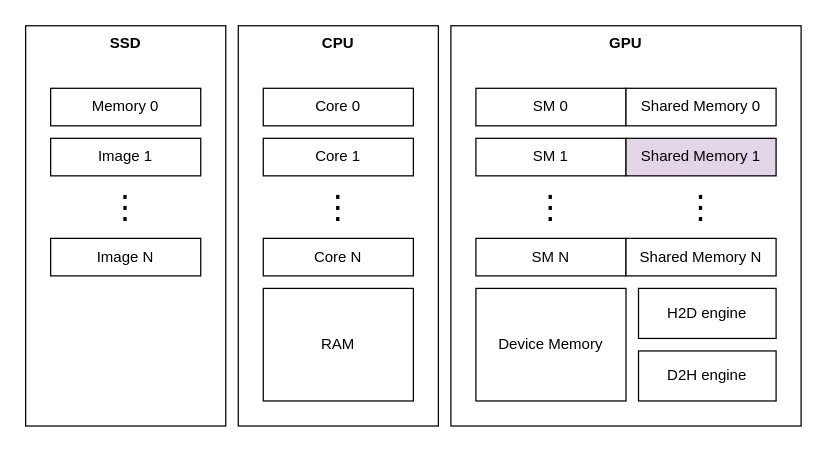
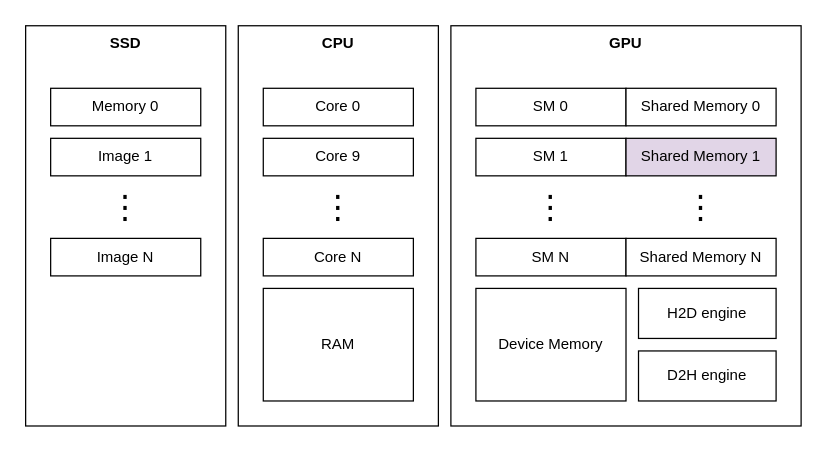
(338, 157) -> (338, 157)
